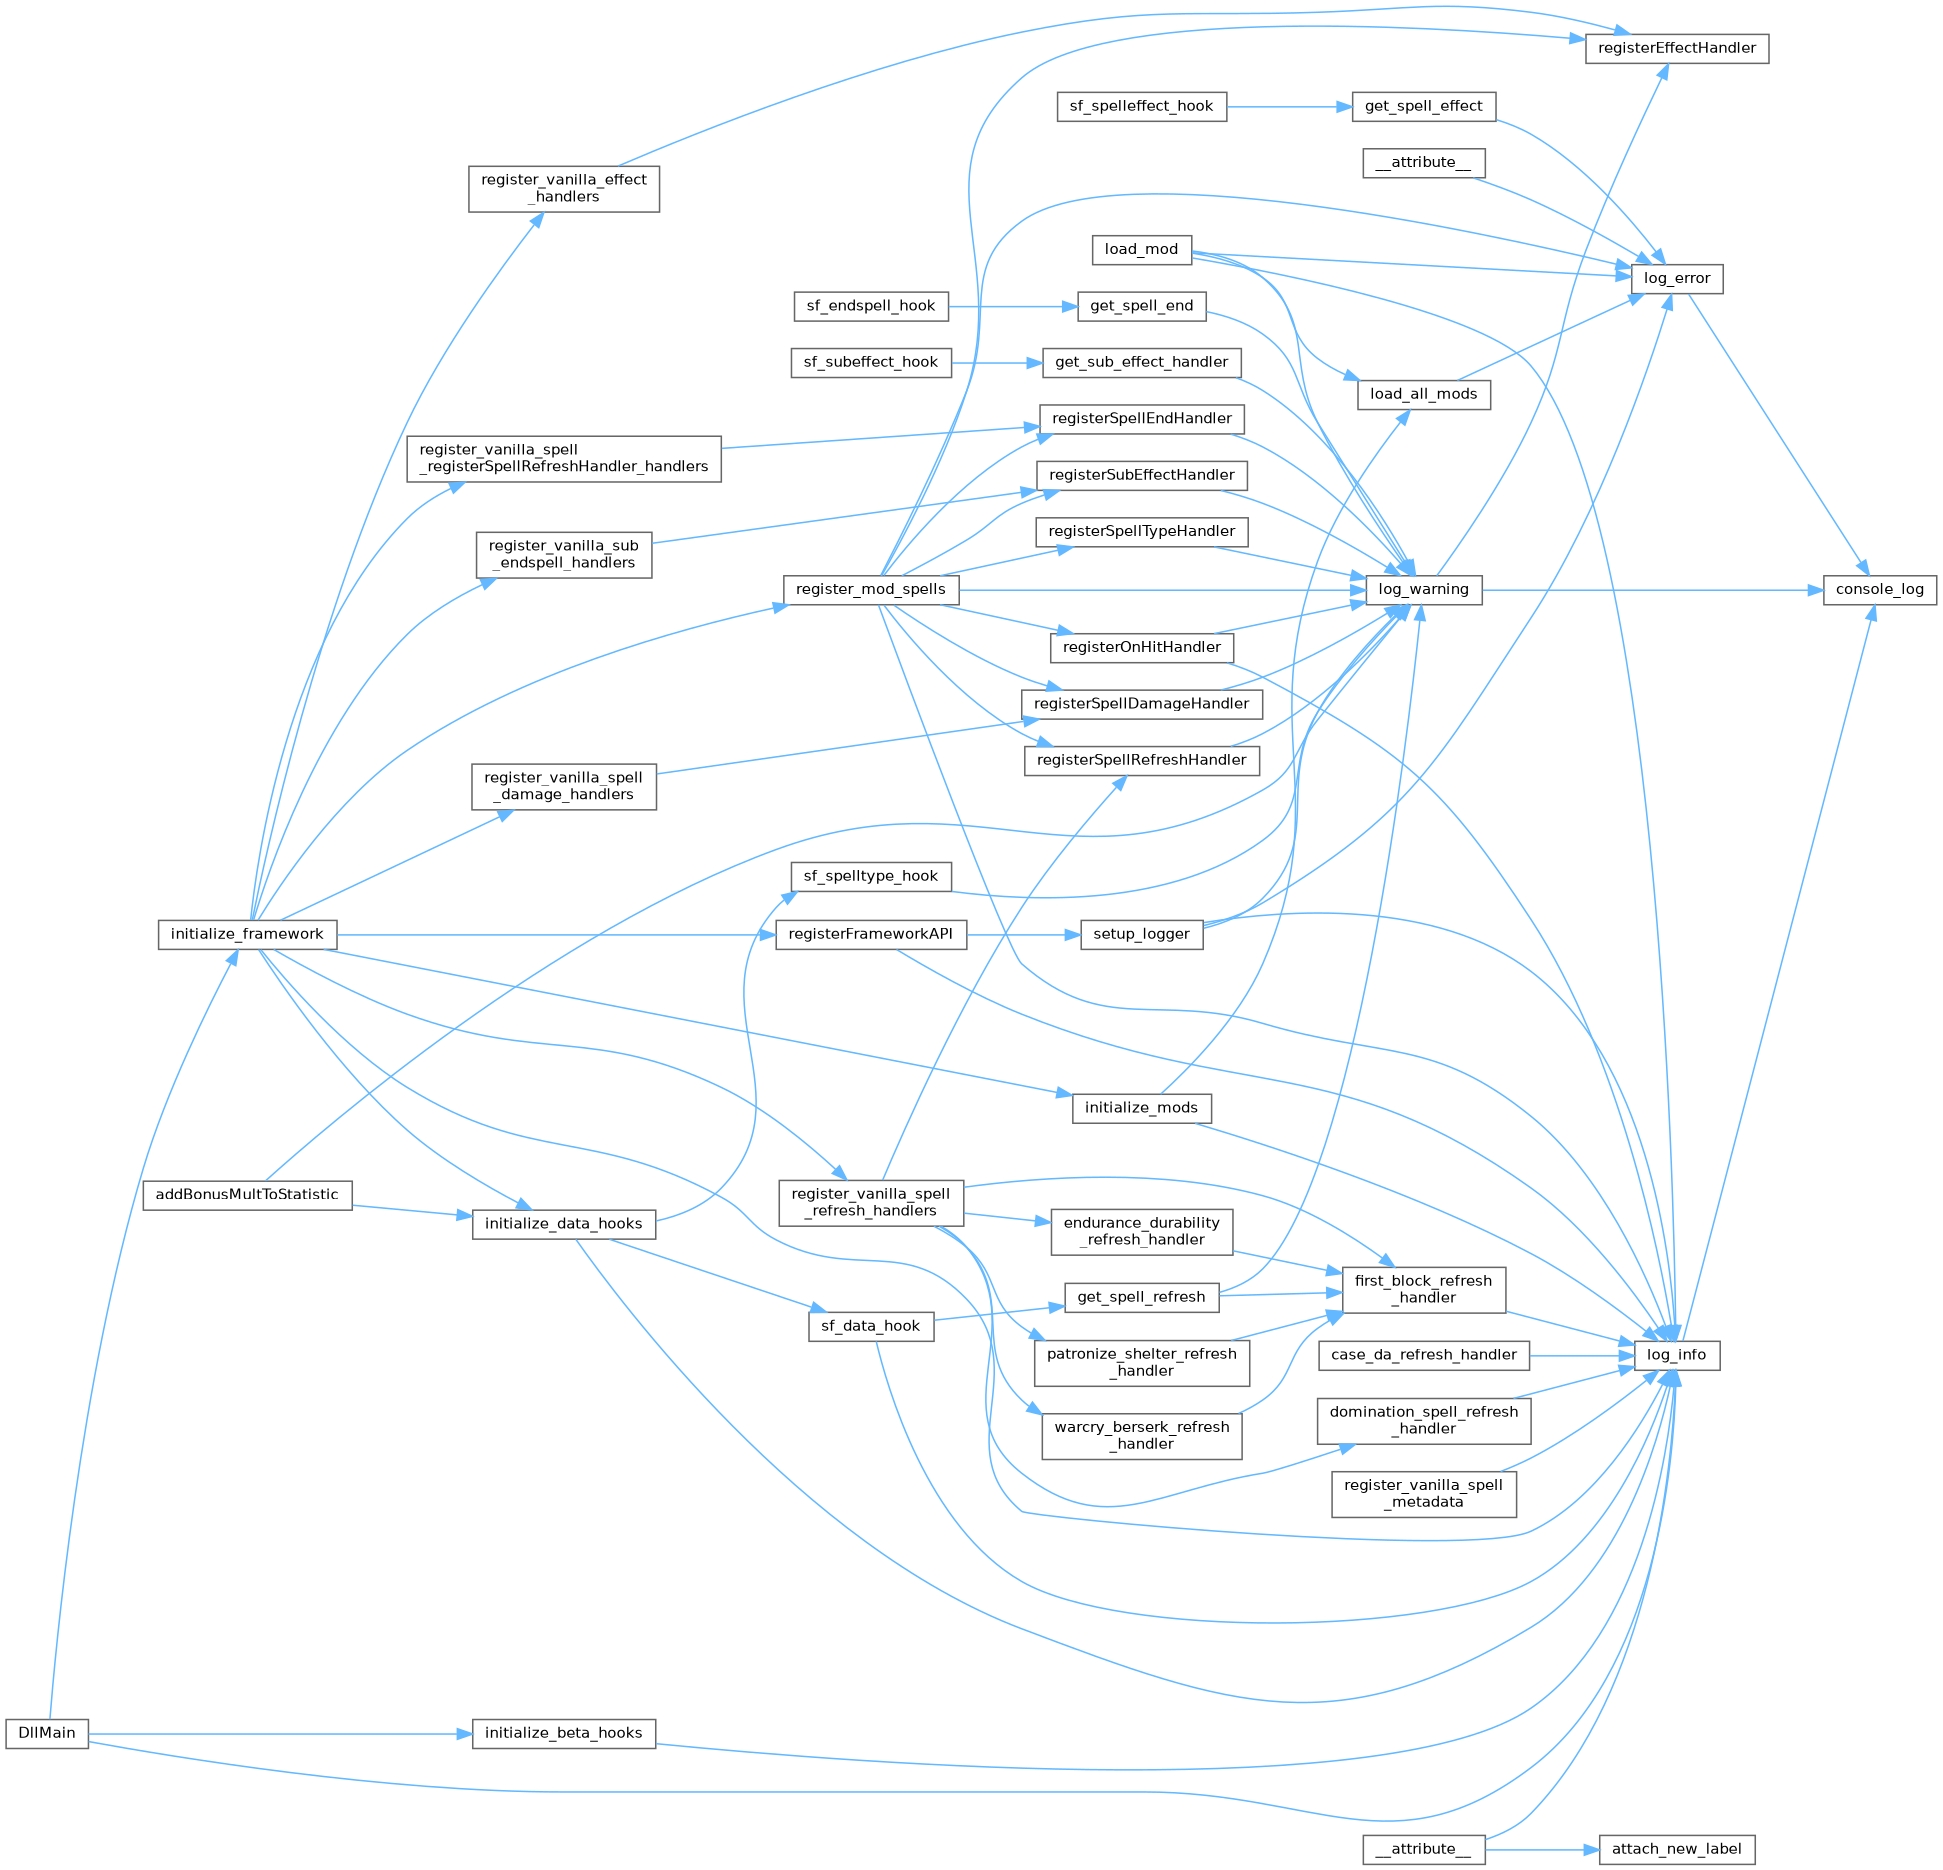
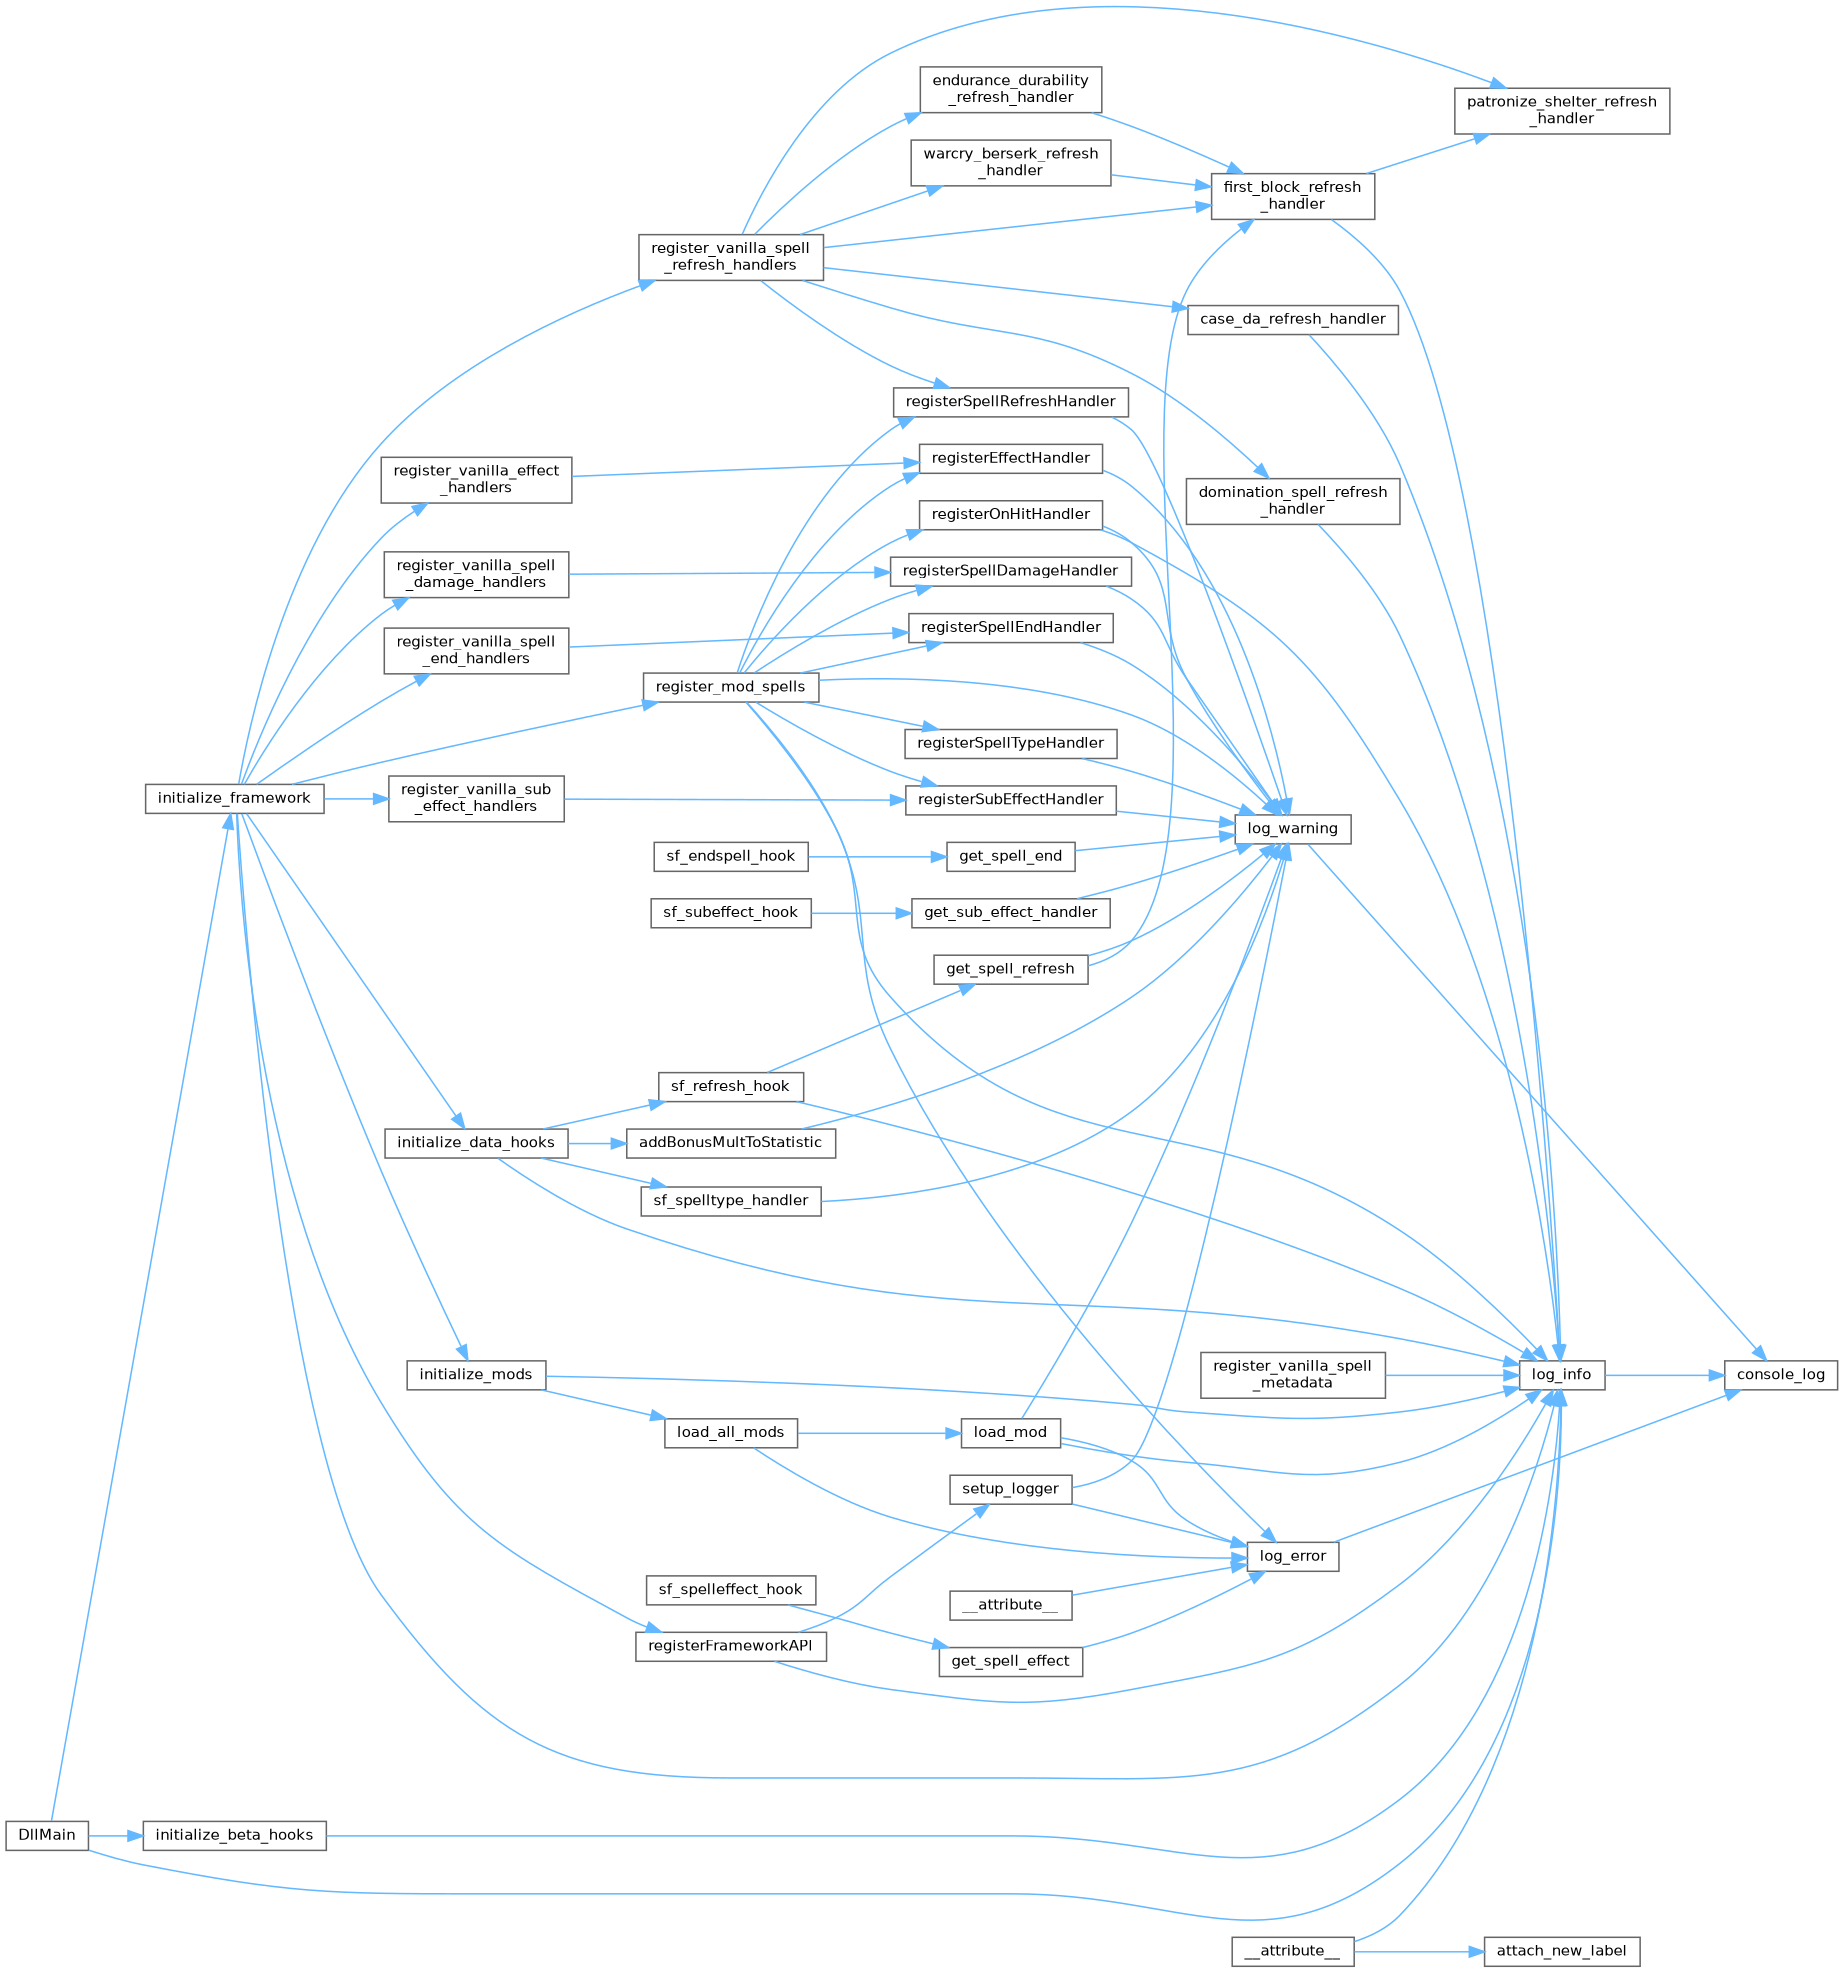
none -> (998, 287)
(1282, 298) -> (872, 1433)
(1565, 320) -> (1227, 615)
(564, 459) -> (477, 651)
(564, 555) -> (477, 799)
(872, 877) -> (731, 1202)
(1550, 990) -> none
(405, 1210) -> (590, 1144)
(872, 1327) -> (731, 1087)
(1279, 1328) -> (1421, 156)
